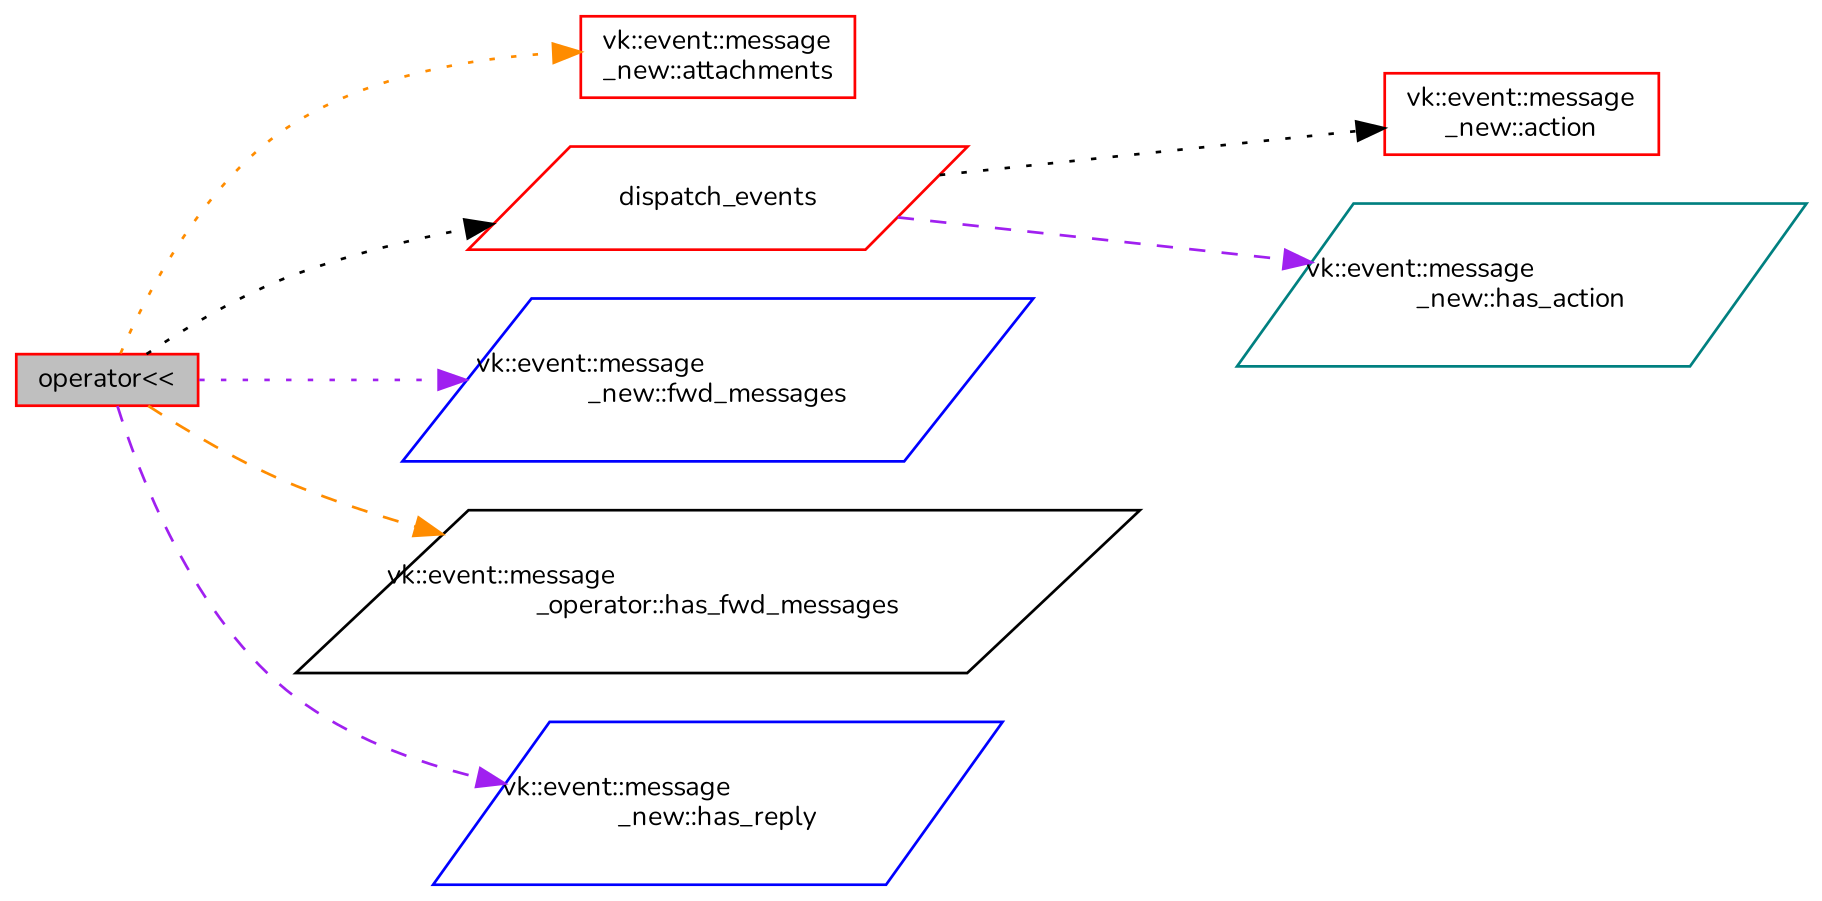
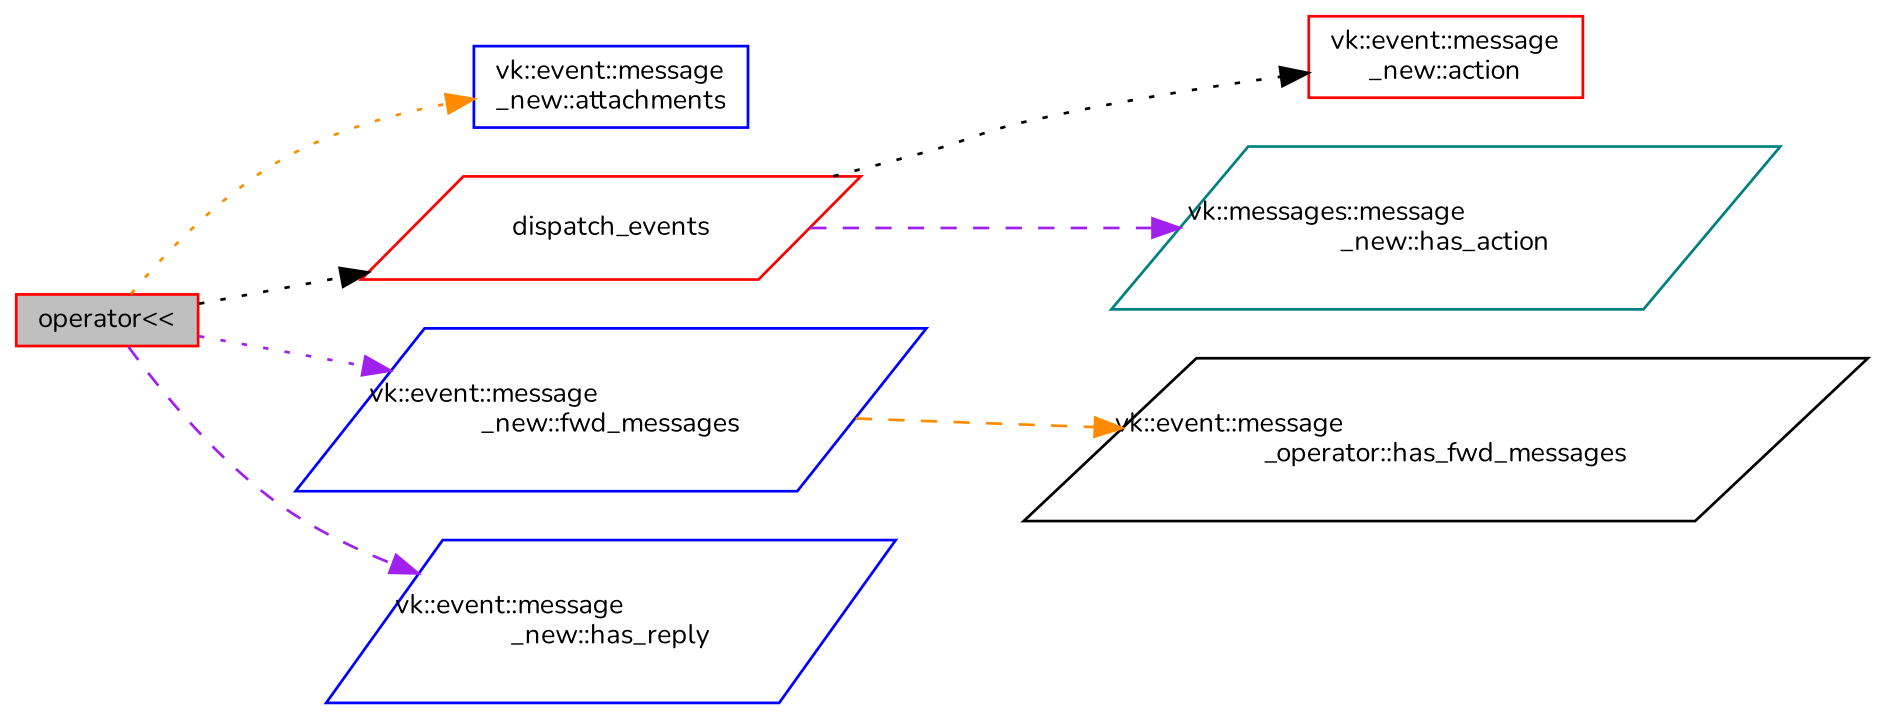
(718, 57) -> (611, 87)
(1522, 285) -> (1446, 228)
(277, 478) -> (975, 423)
